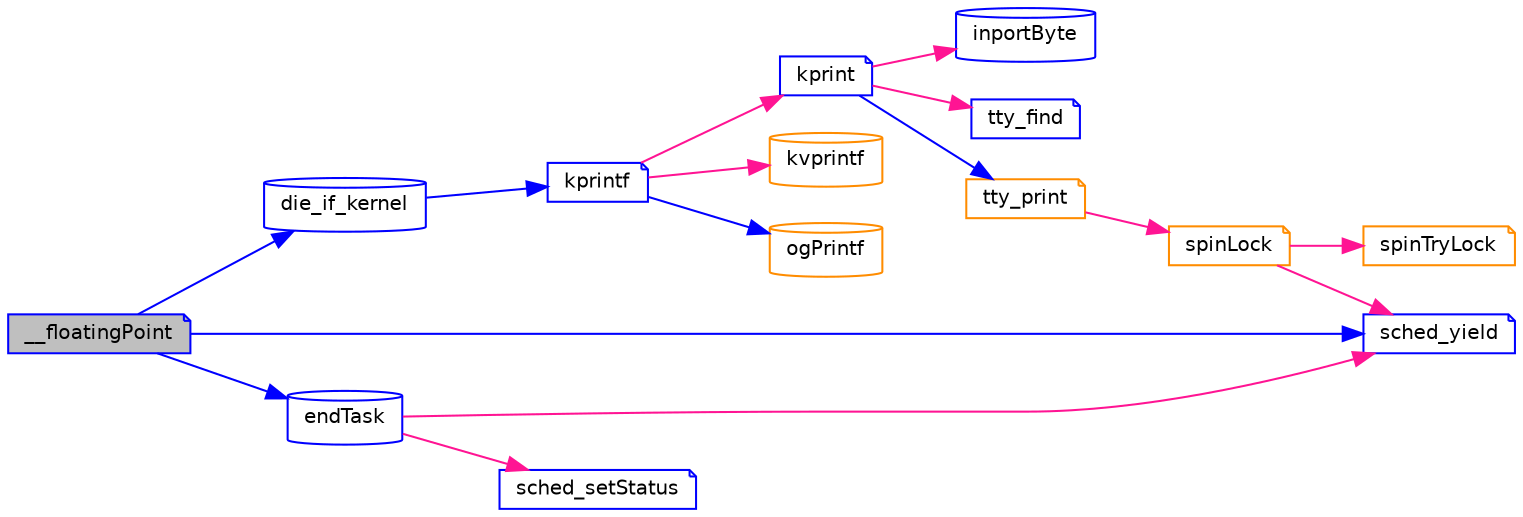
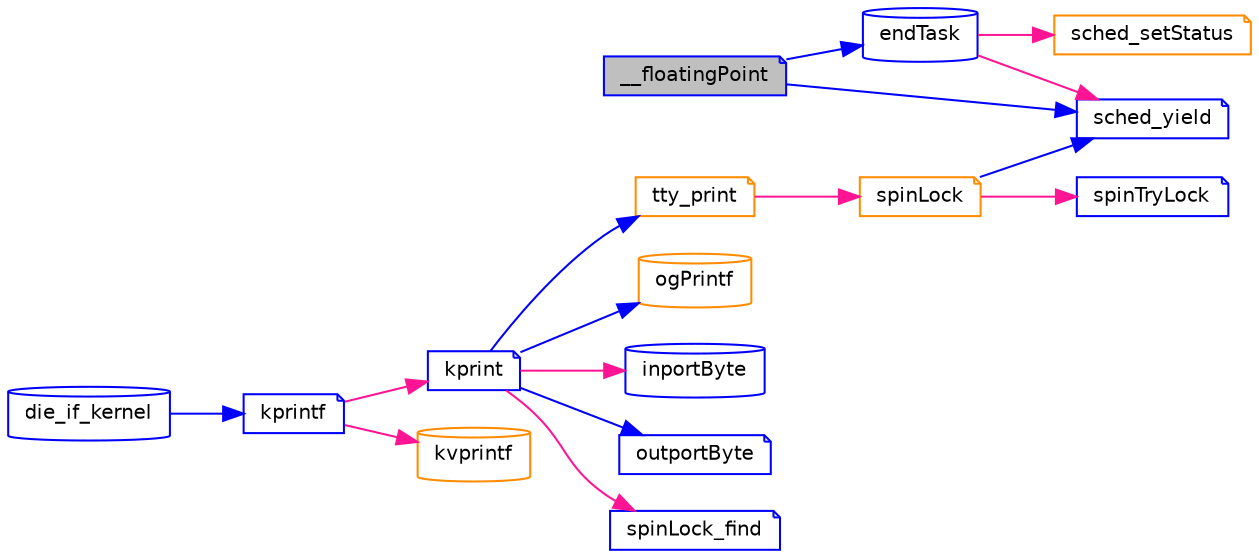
(1026, 119) -> (695, 530)
(699, 212) -> (570, 332)
(1439, 246) -> (1153, 197)
(207, 278) -> none
(1325, 286) -> (1027, 161)
none -> (695, 455)
(598, 489) -> (1153, 35)
